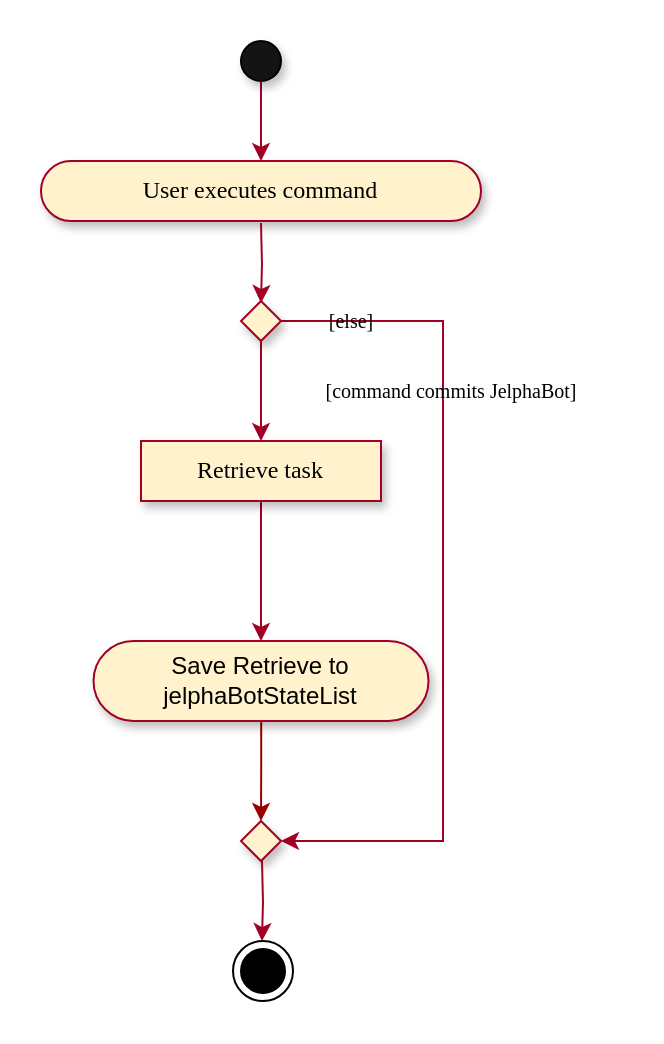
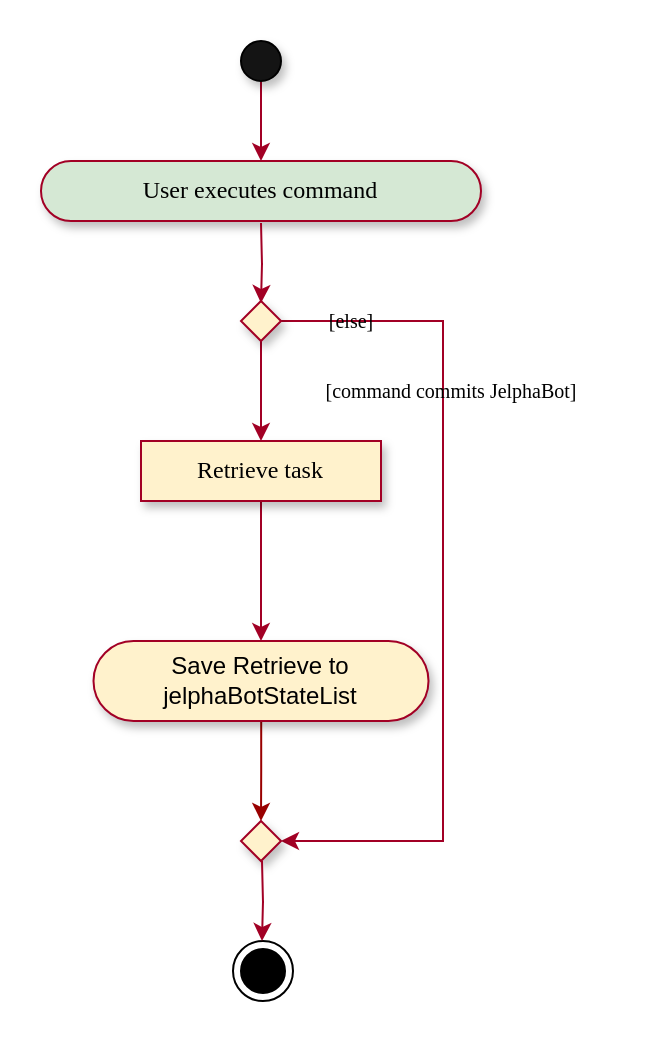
(261, 191) -> (261, 191)
